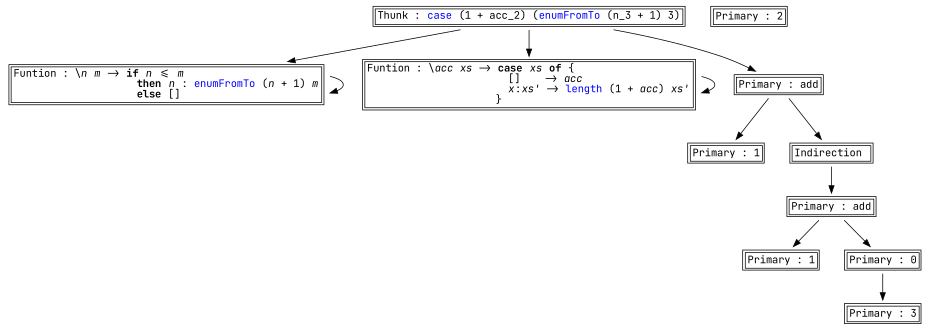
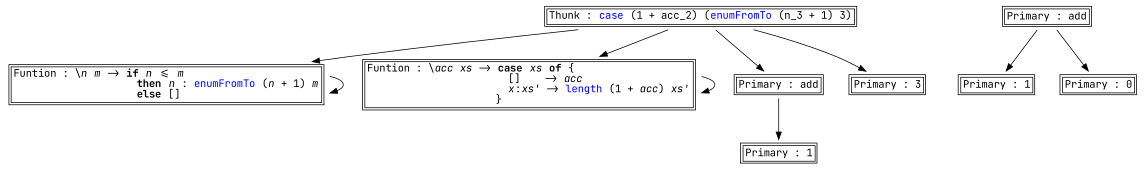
(749, 16) -> none
(831, 153) -> none
(883, 283) -> (808, 46)
